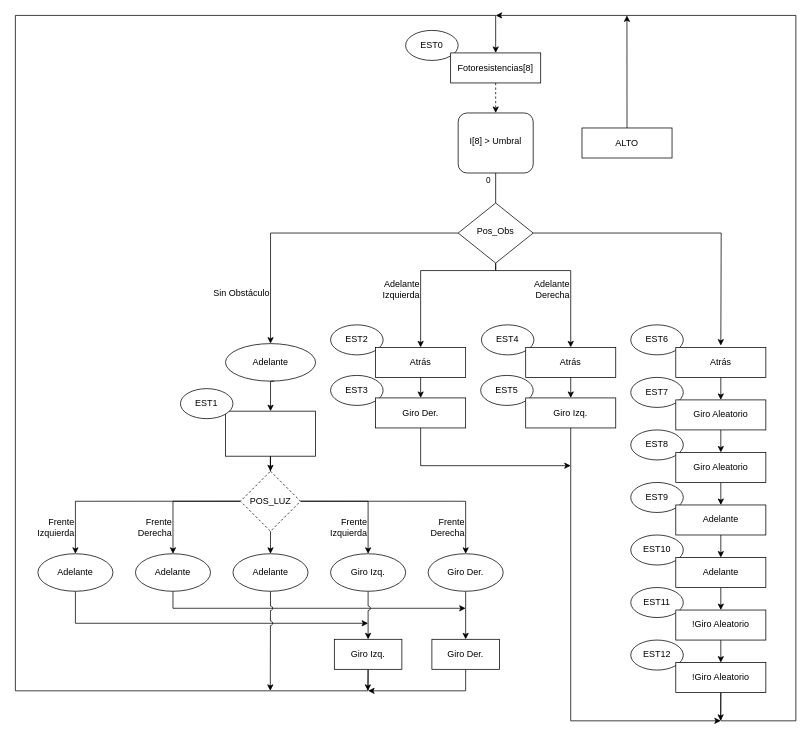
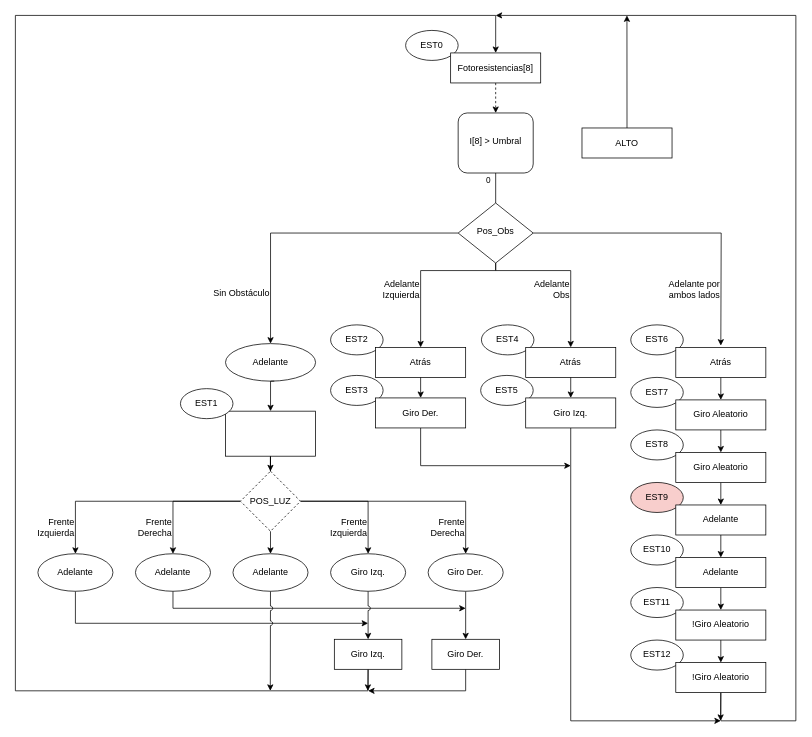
(551, 289) -> (551, 289)
none -> (690, 289)
(657, 497) -> (657, 497)
